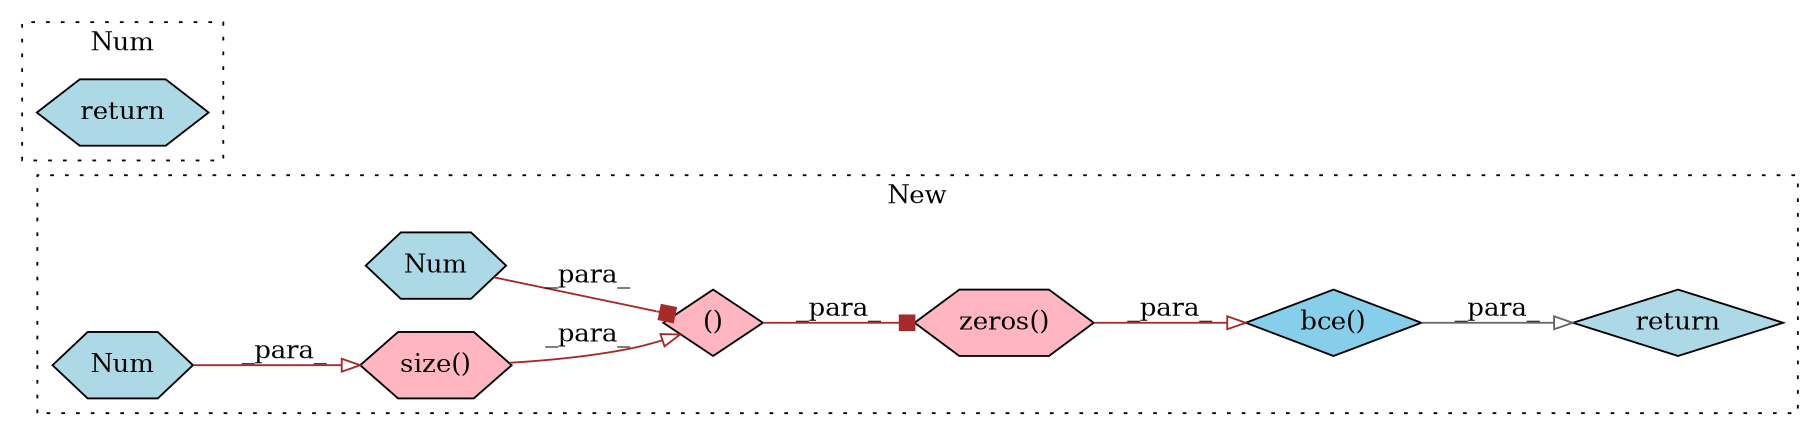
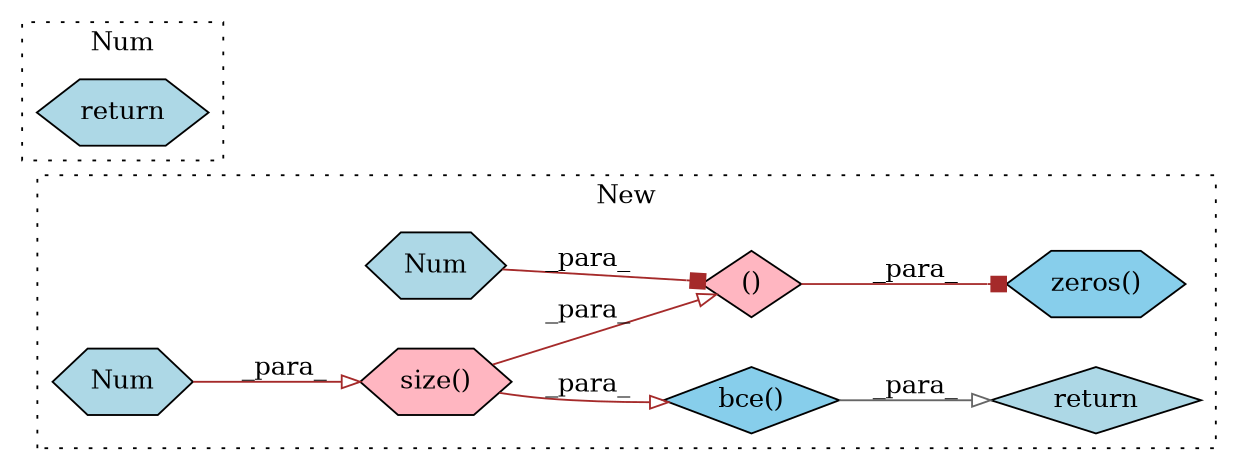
(1004, 323) -> (1096, 284)
(1161, 323) -> (575, 400)
